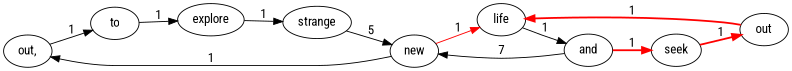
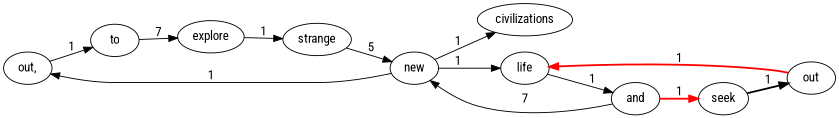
(158, 16) -> (158, 33)
none -> (525, 20)
(454, 37) -> (465, 68)
(716, 41) -> (763, 89)
